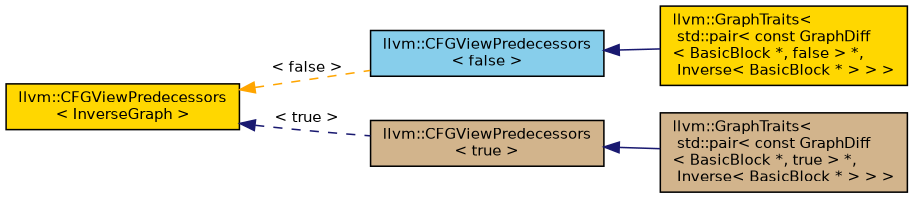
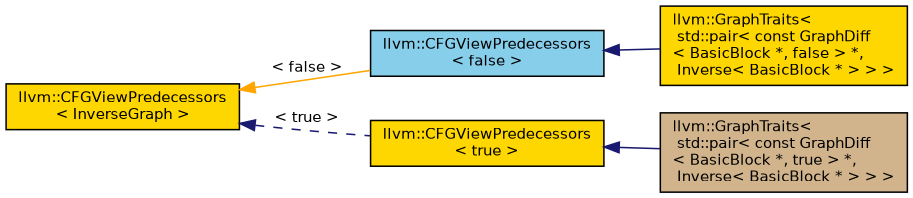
(313, 79) -> (313, 79)
(487, 143) -> (487, 143)
